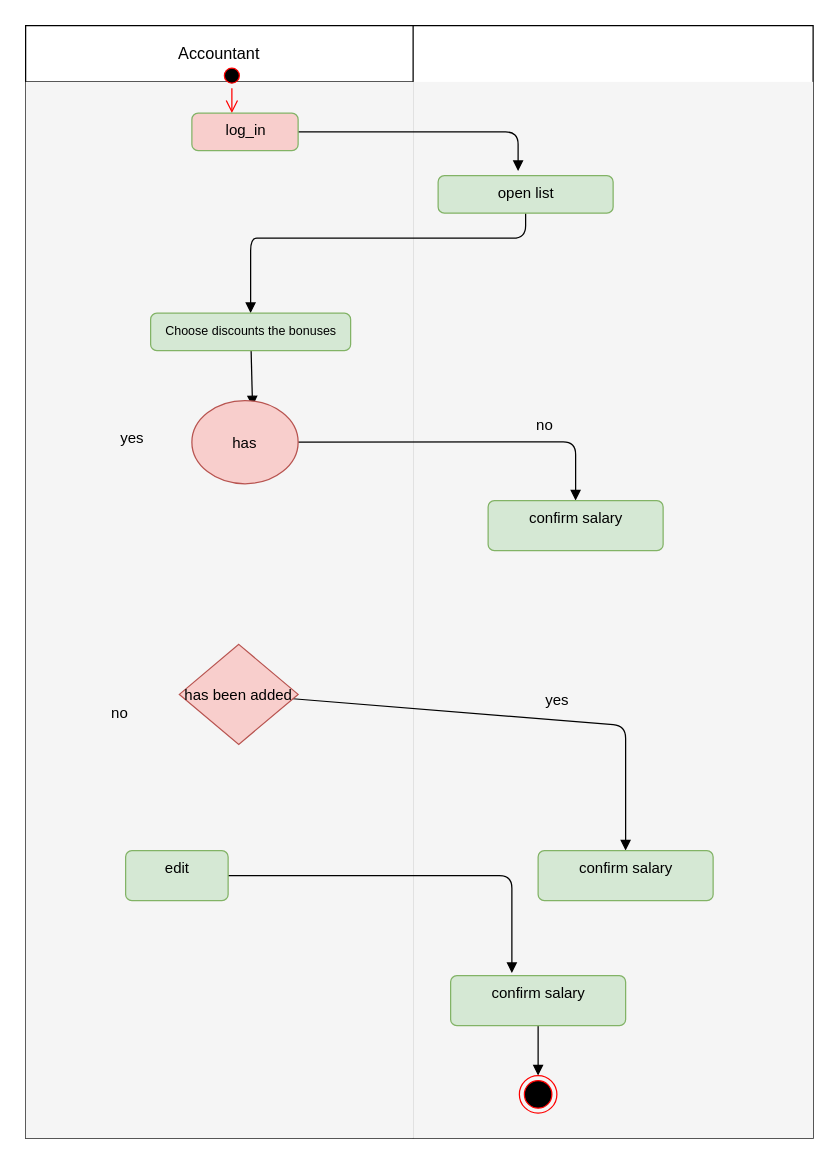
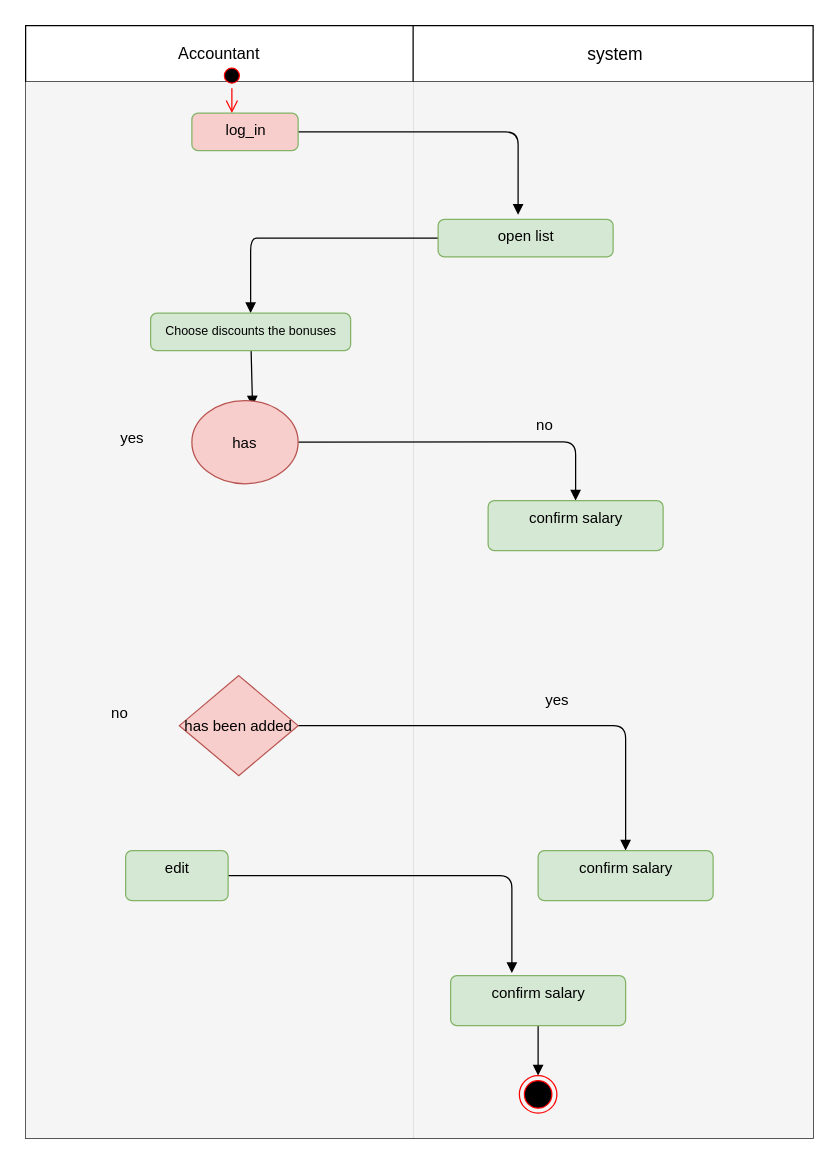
none -> (613, 54)
(526, 194) -> (526, 238)
(239, 694) -> (239, 726)
